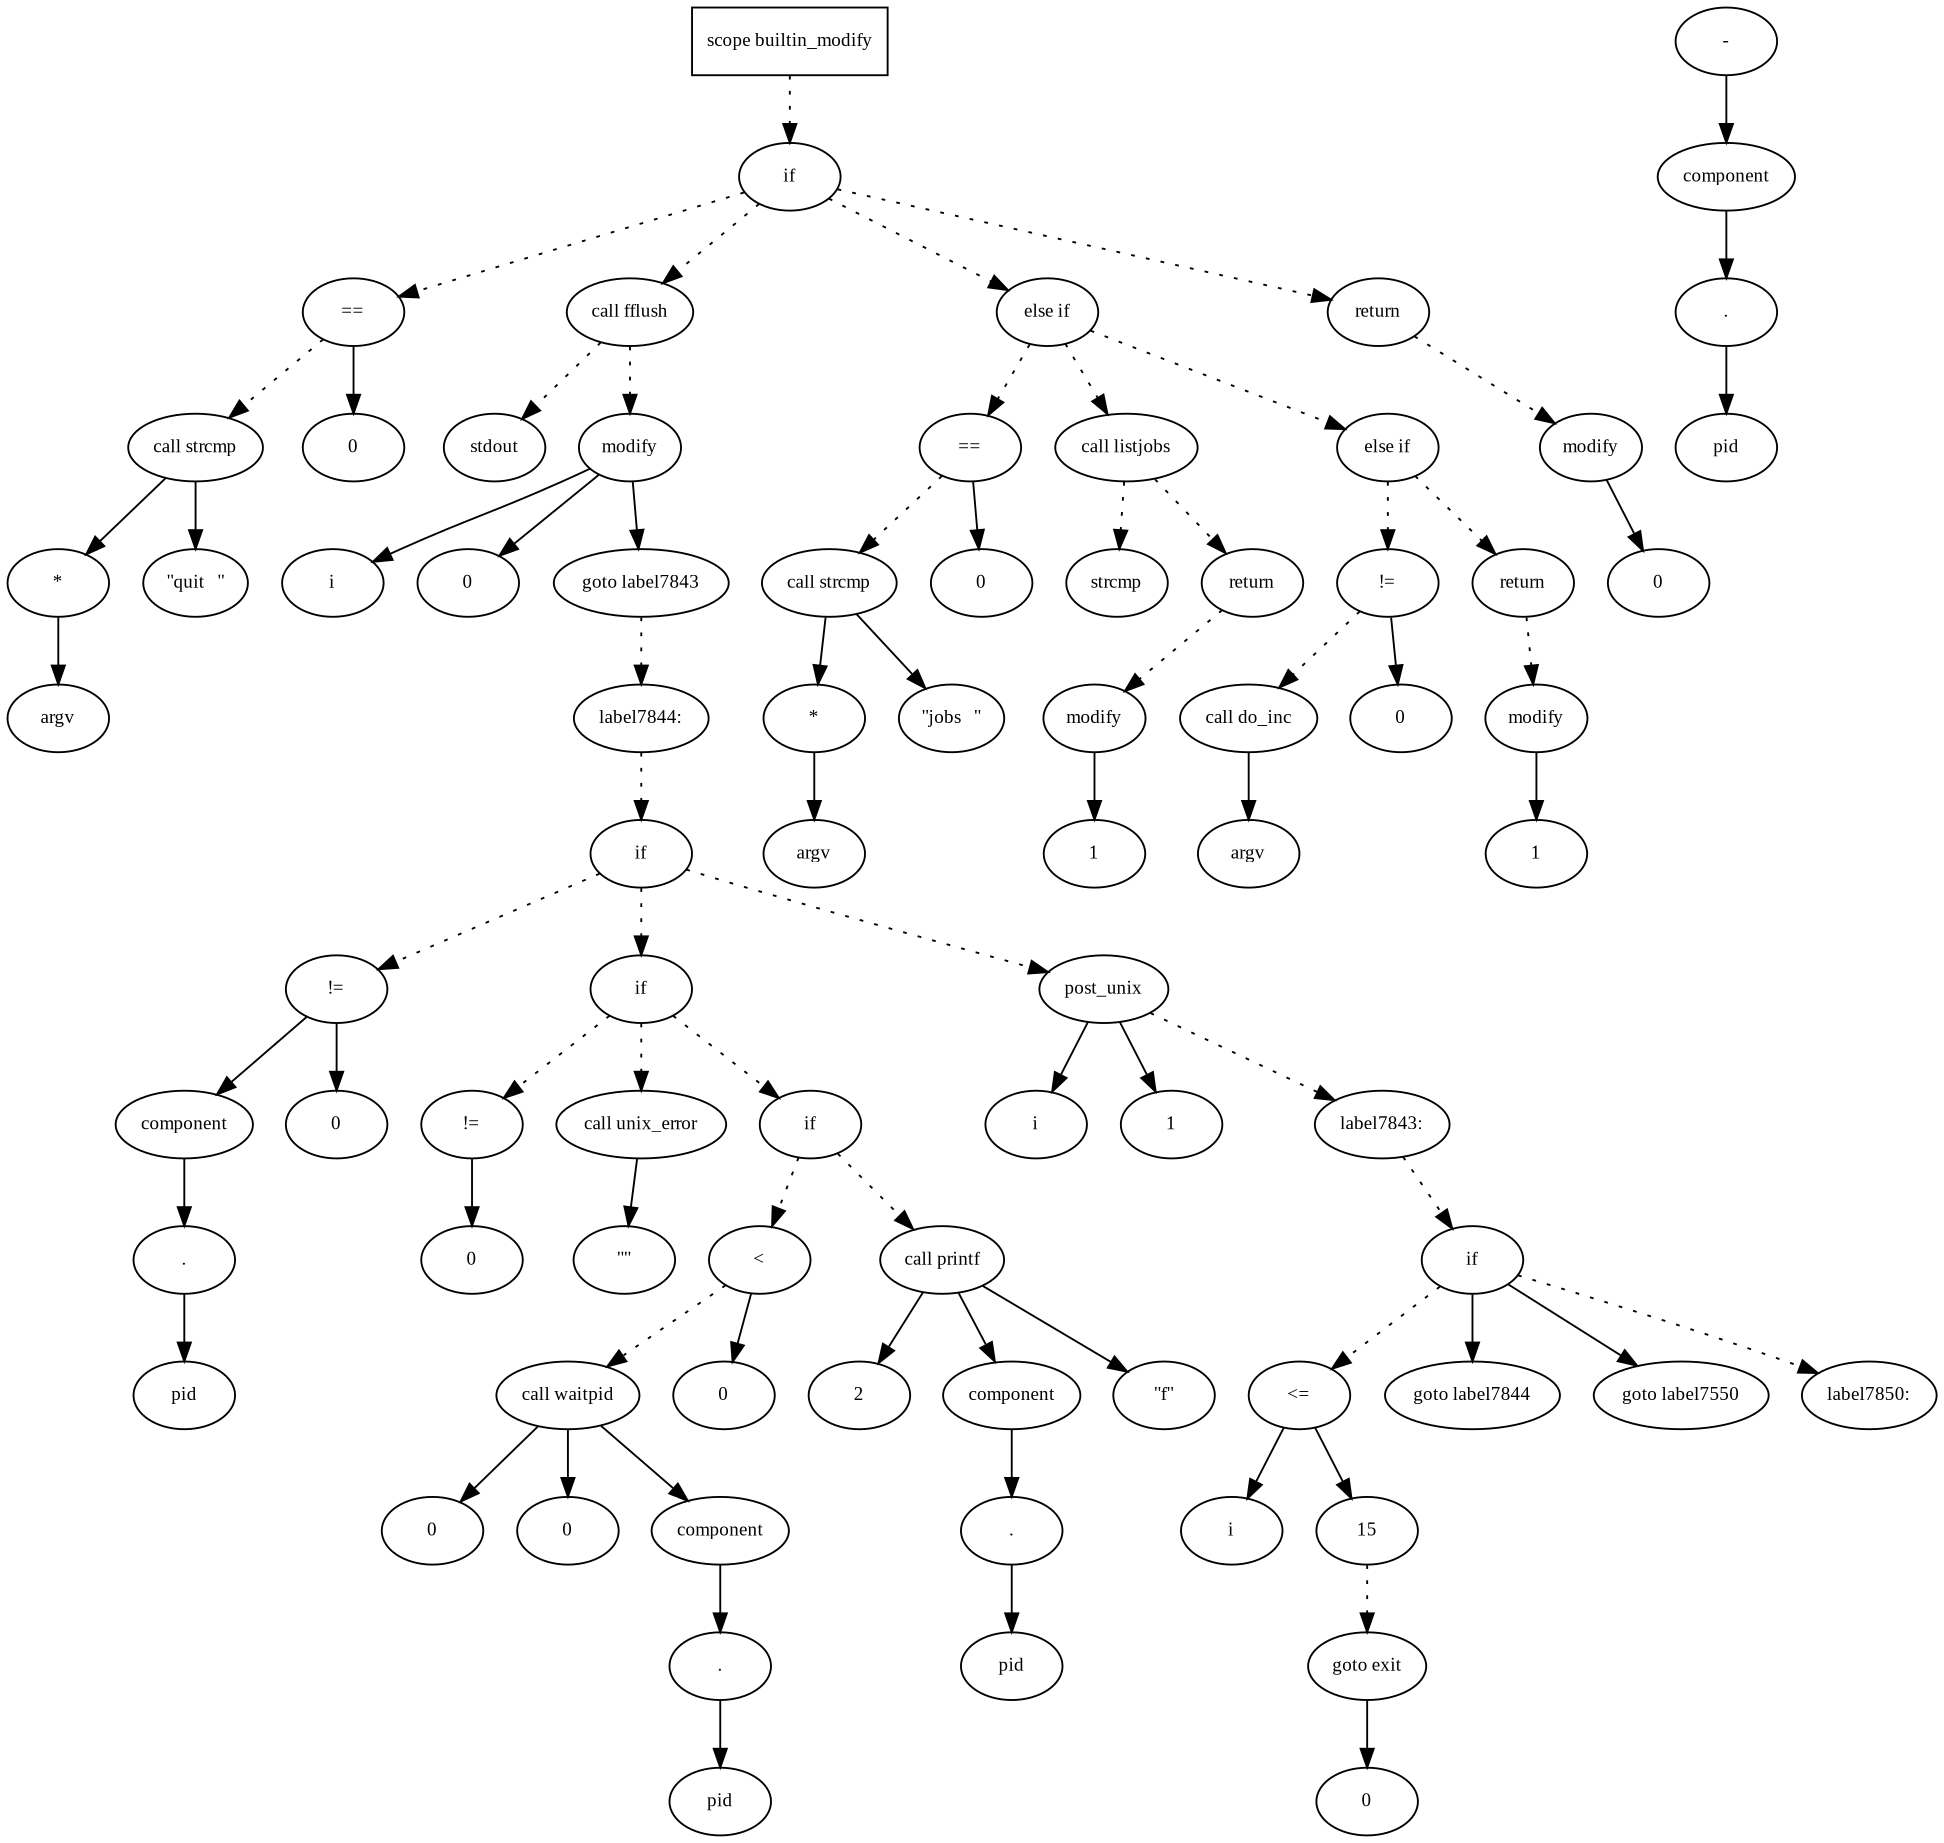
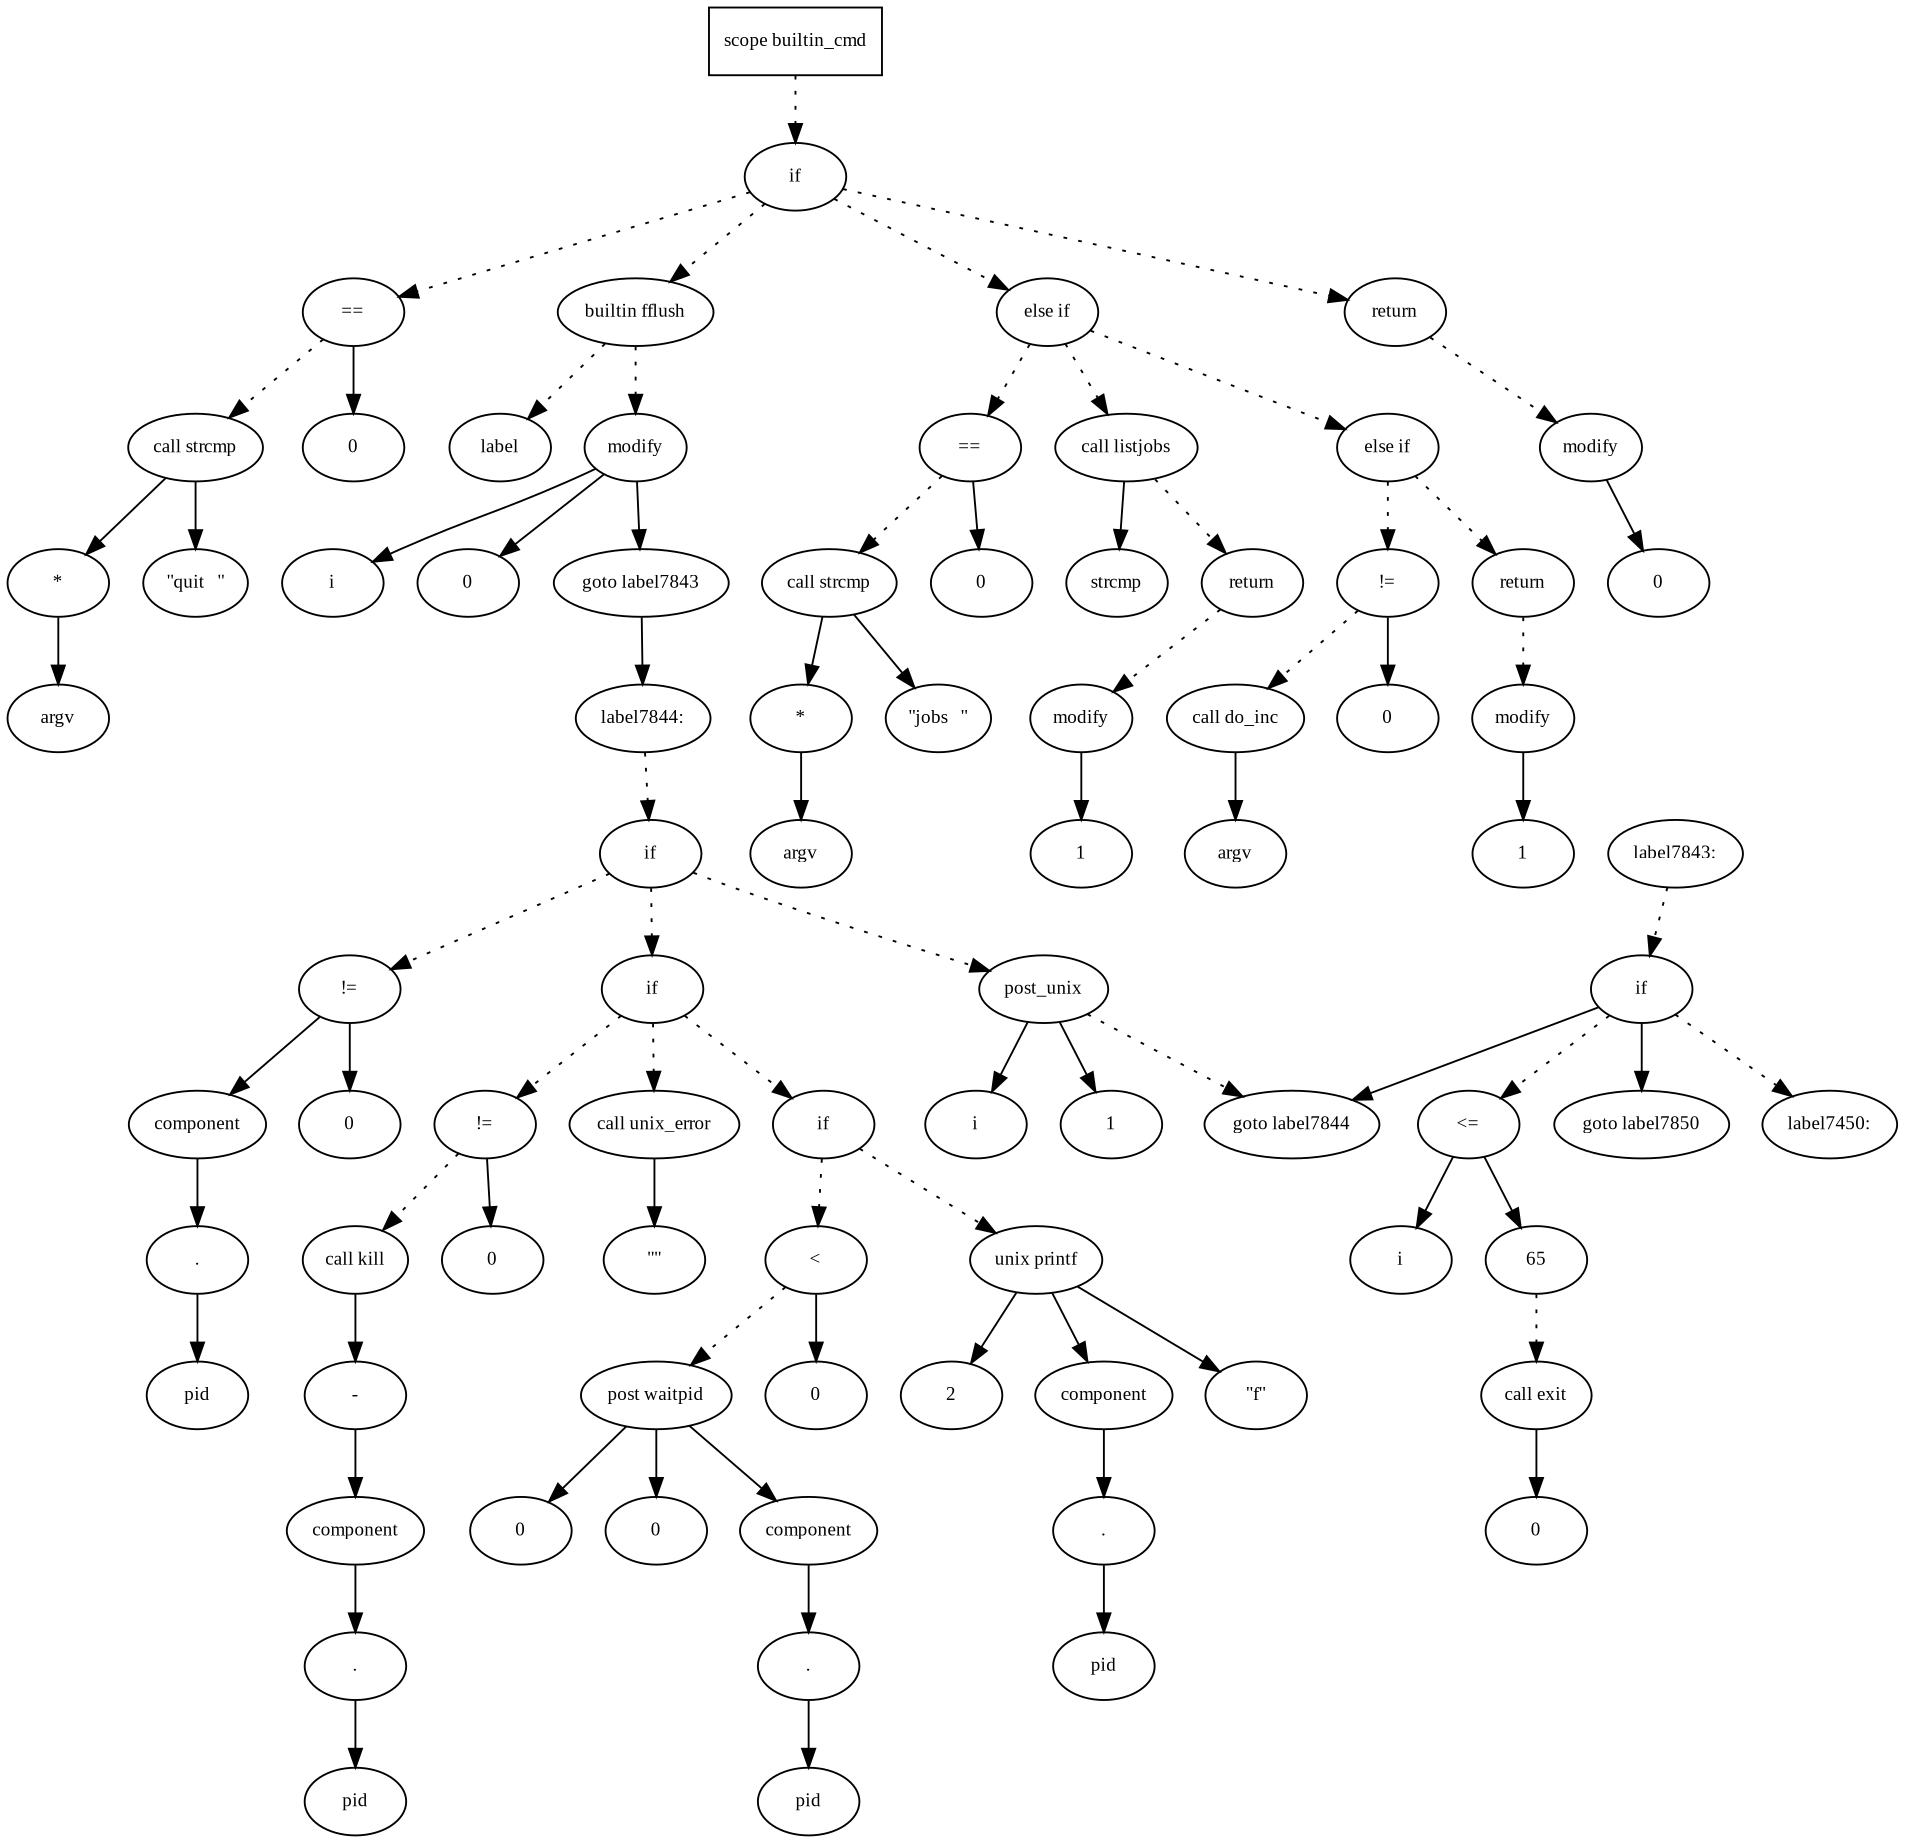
(790, 41) -> (795, 41)
(630, 312) -> (636, 312)
(495, 448) -> (500, 448)
(1122, 506) -> (1122, 506)
(641, 641) -> (642, 641)
(1234, 1053) -> (1157, 1051)
none -> (355, 1260)
(942, 1260) -> (1036, 1260)
(568, 1395) -> (656, 1395)
(1681, 1395) -> (1642, 1125)
(1869, 1395) -> (1830, 1125)
(1367, 1531) -> (1536, 1260)
(1367, 1666) -> (1536, 1395)
